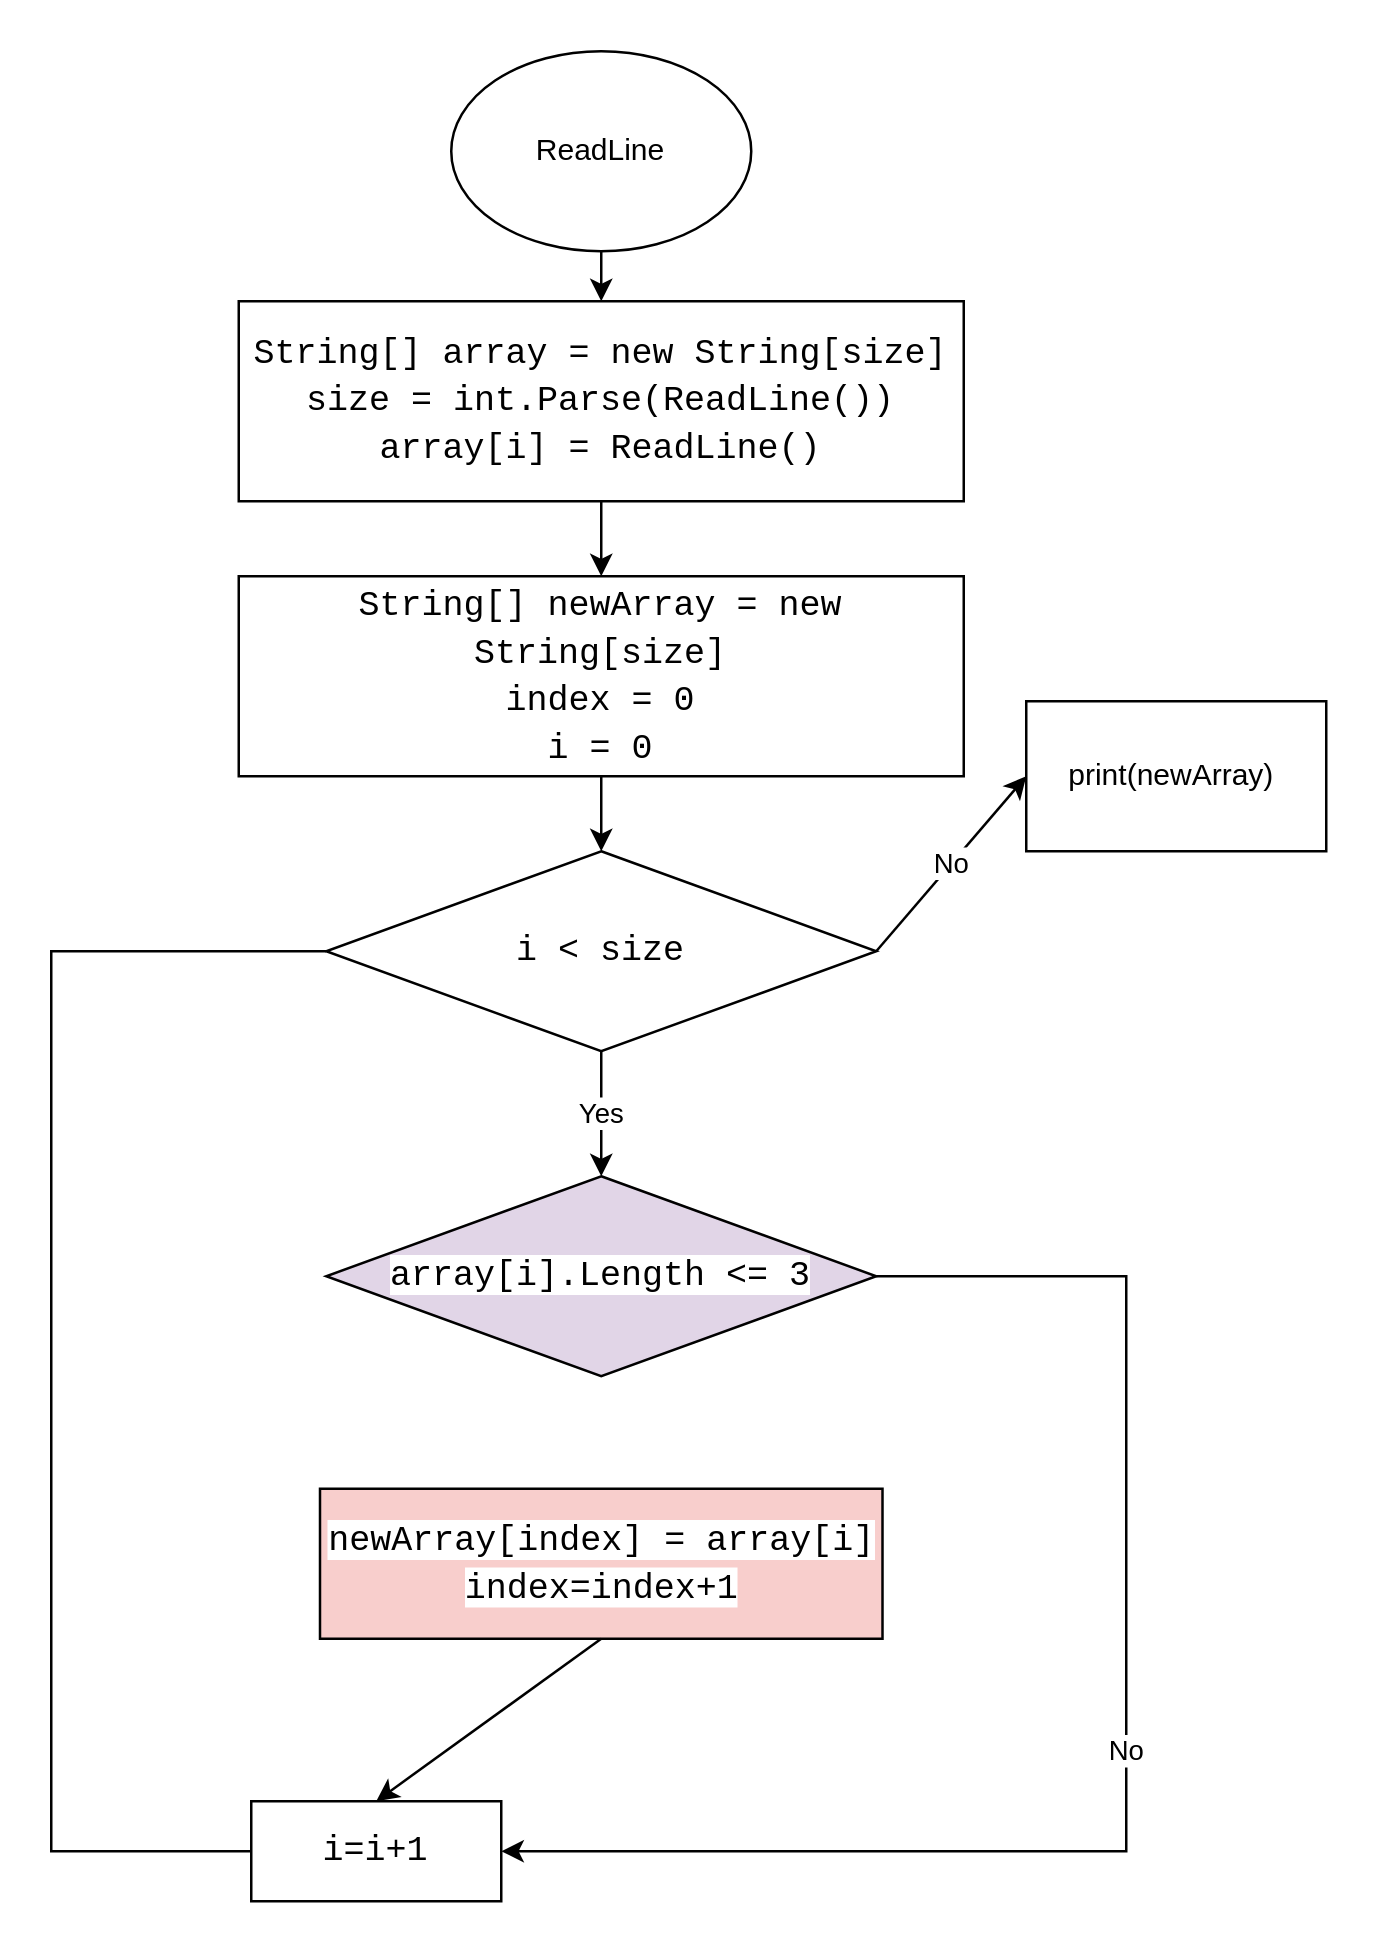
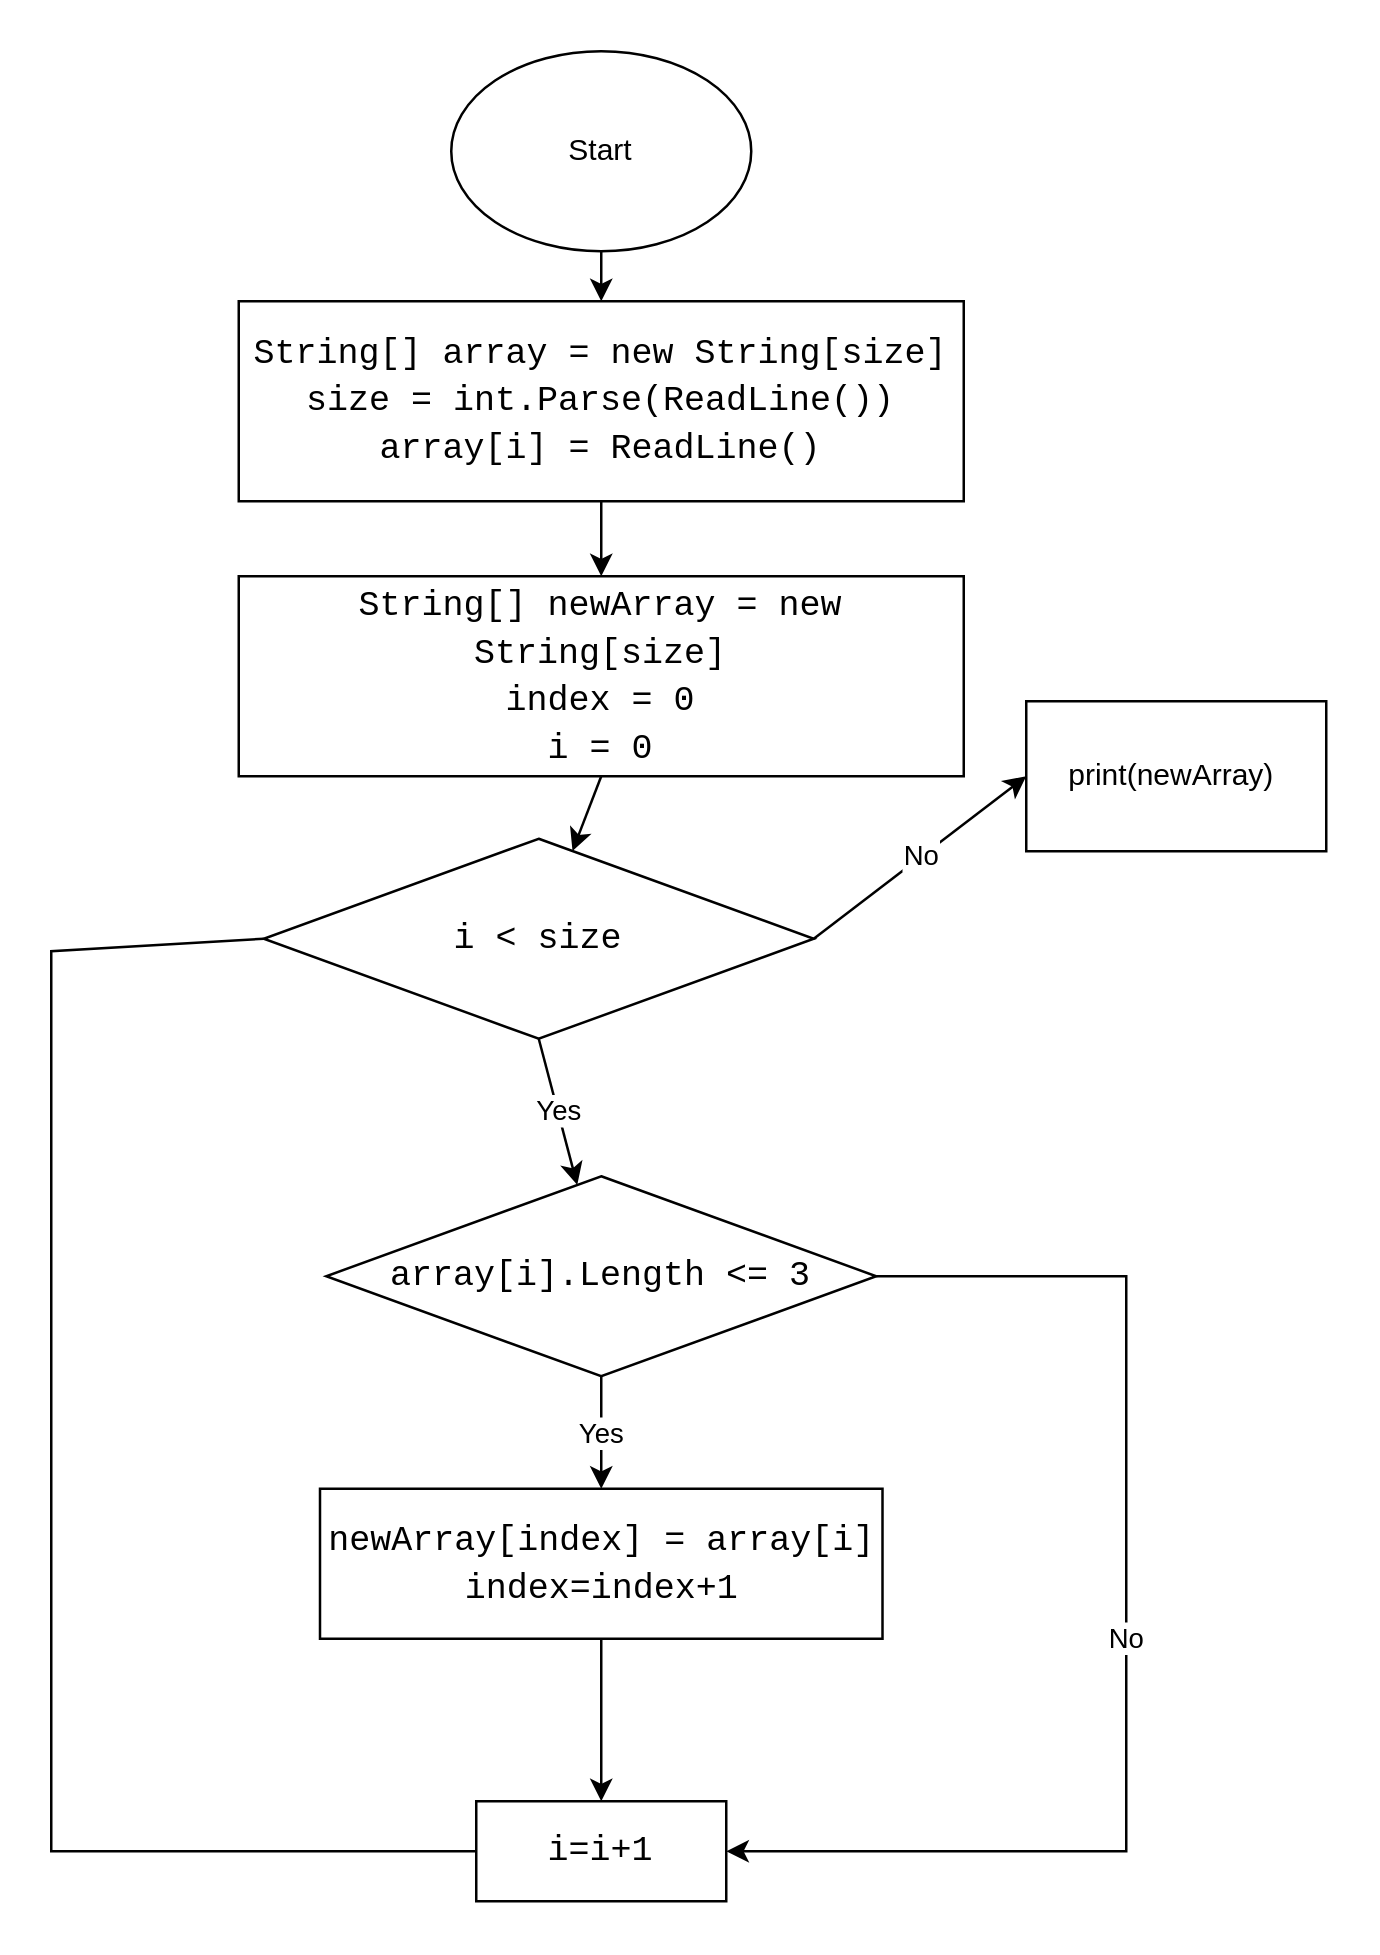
(601, 151) -> (601, 151)
(601, 951) -> (539, 939)
(601, 1276) -> (601, 1276)
none -> (601, 1449)
(601, 1564) -> (601, 1564)
(376, 1851) -> (601, 1851)
